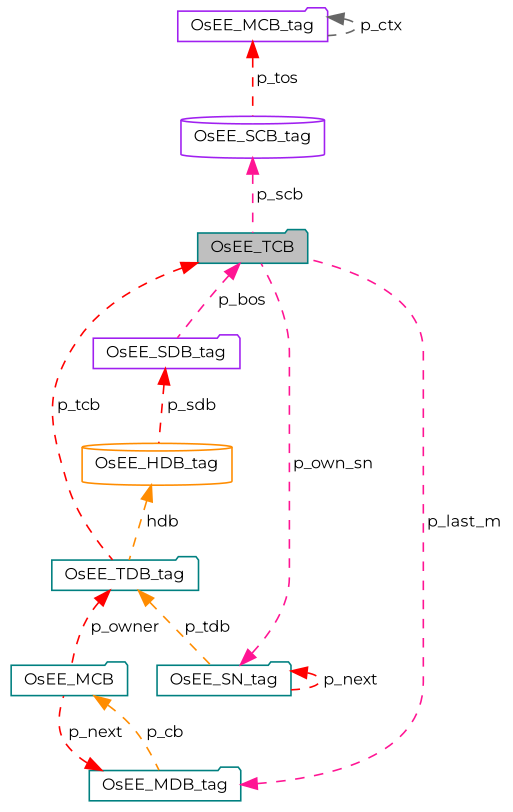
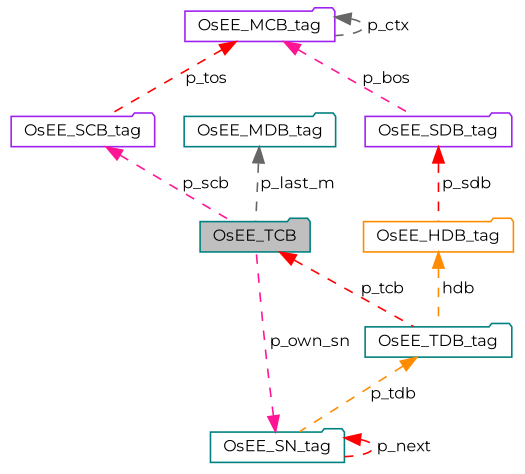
(253, 137) -> (83, 132)
(203, 306) -> (356, 83)
(157, 464) -> (438, 237)
(423, 544) -> (257, 192)
(69, 680) -> none
